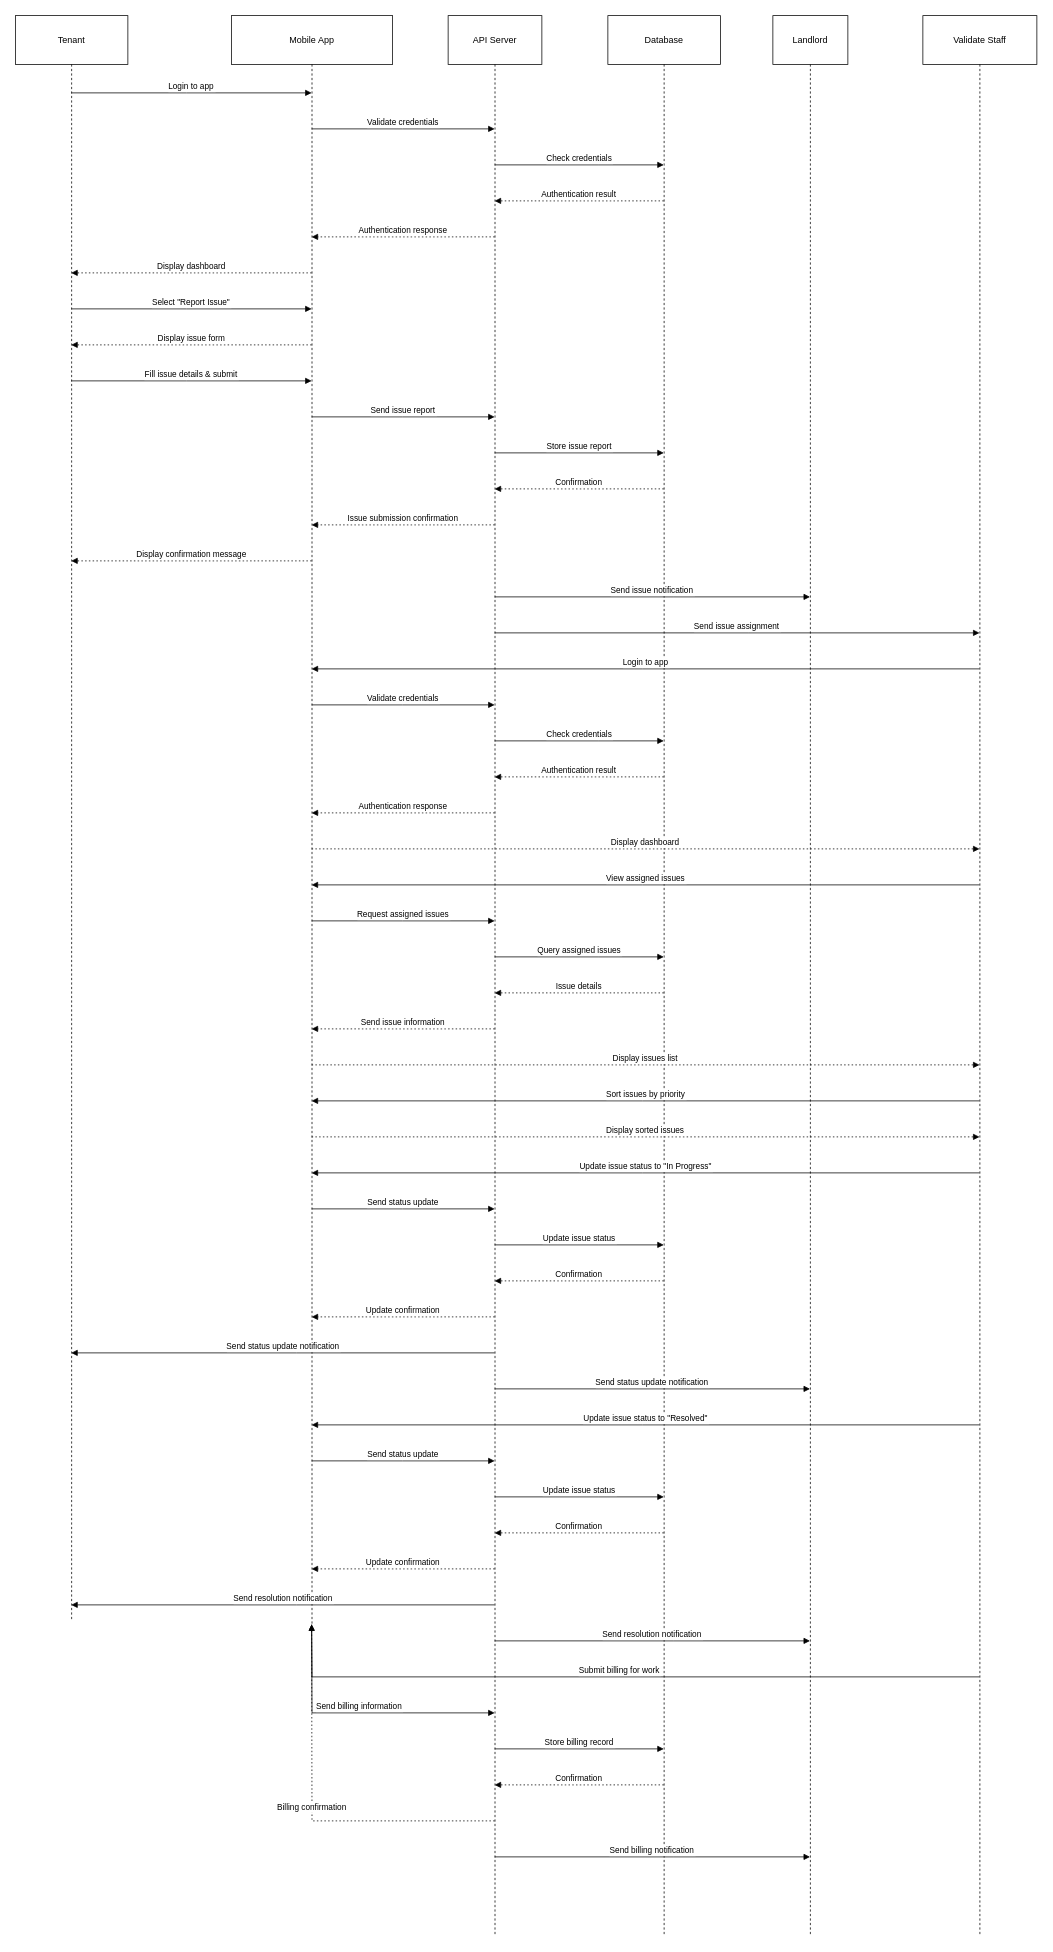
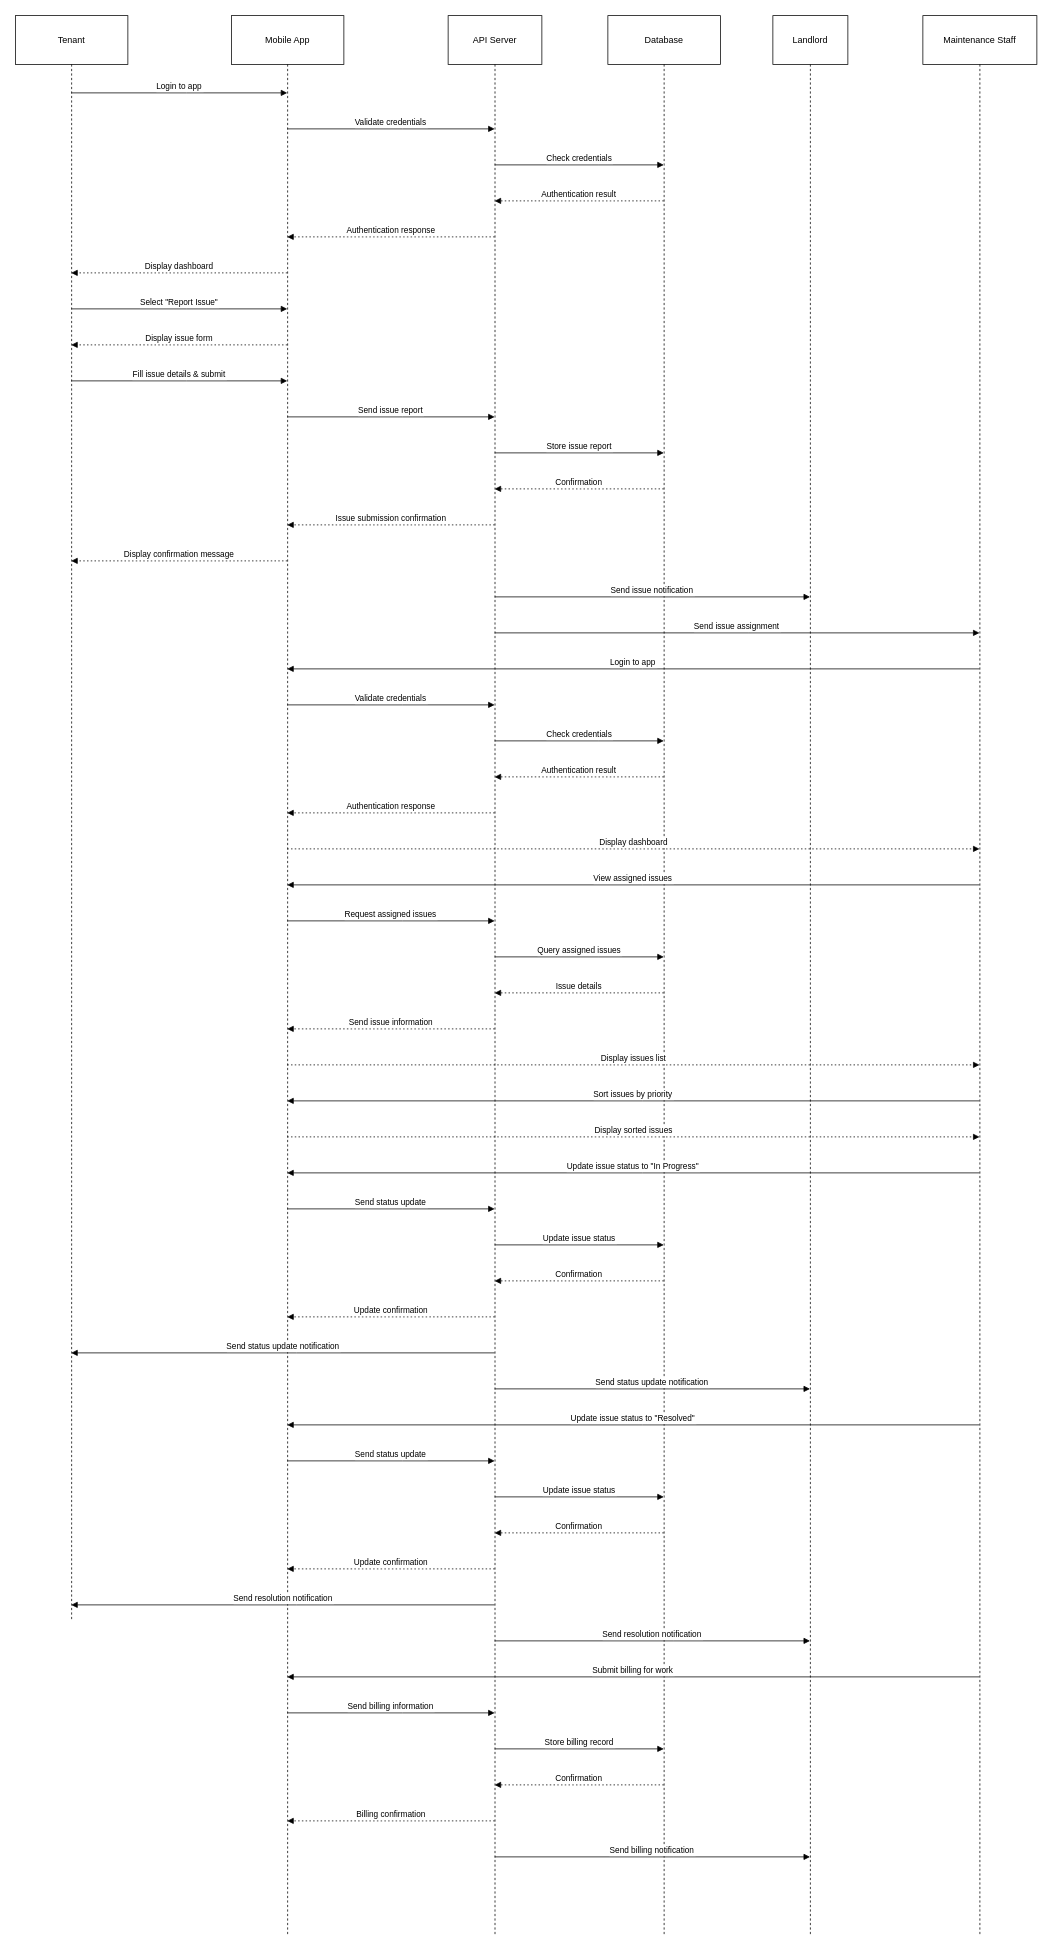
(980, 40) -> (980, 40)
(312, 820) -> (288, 975)
